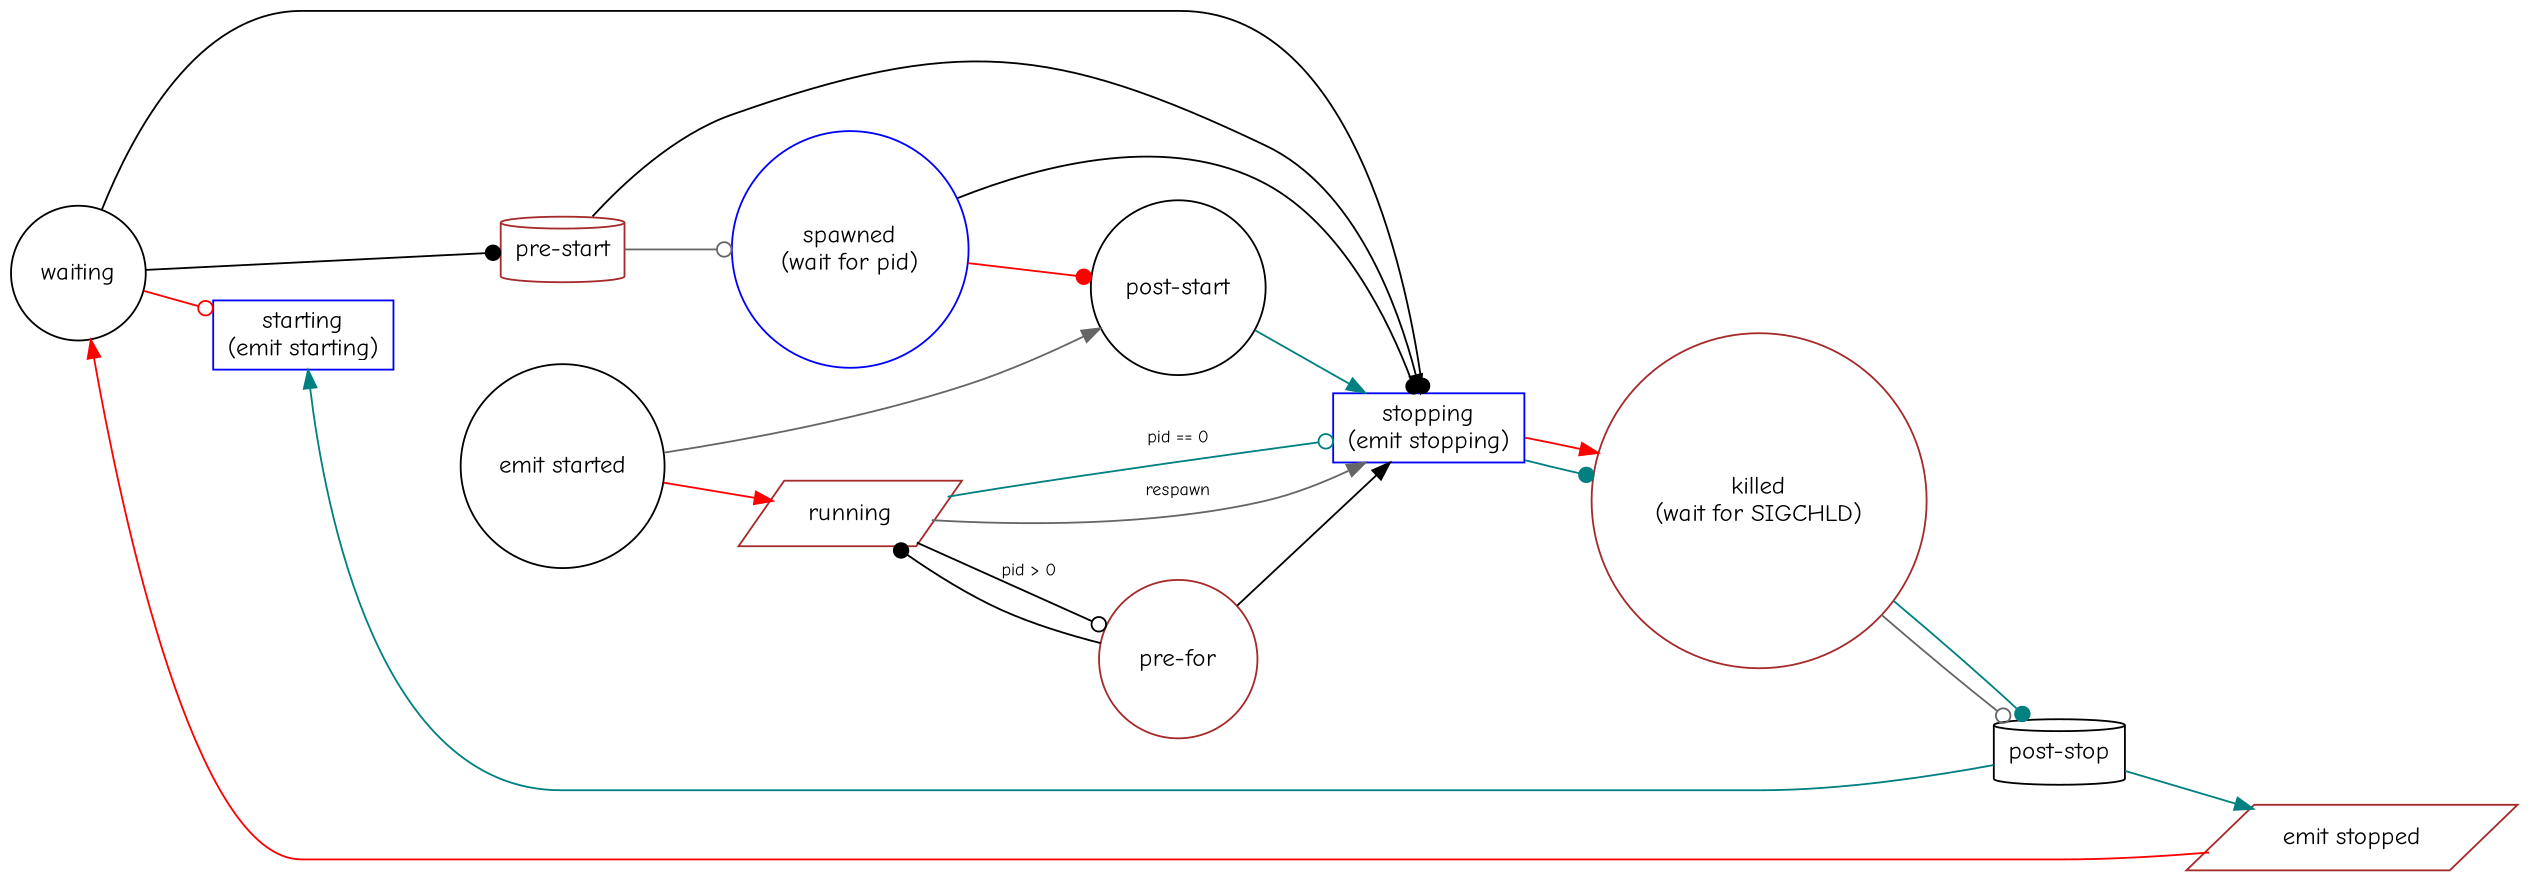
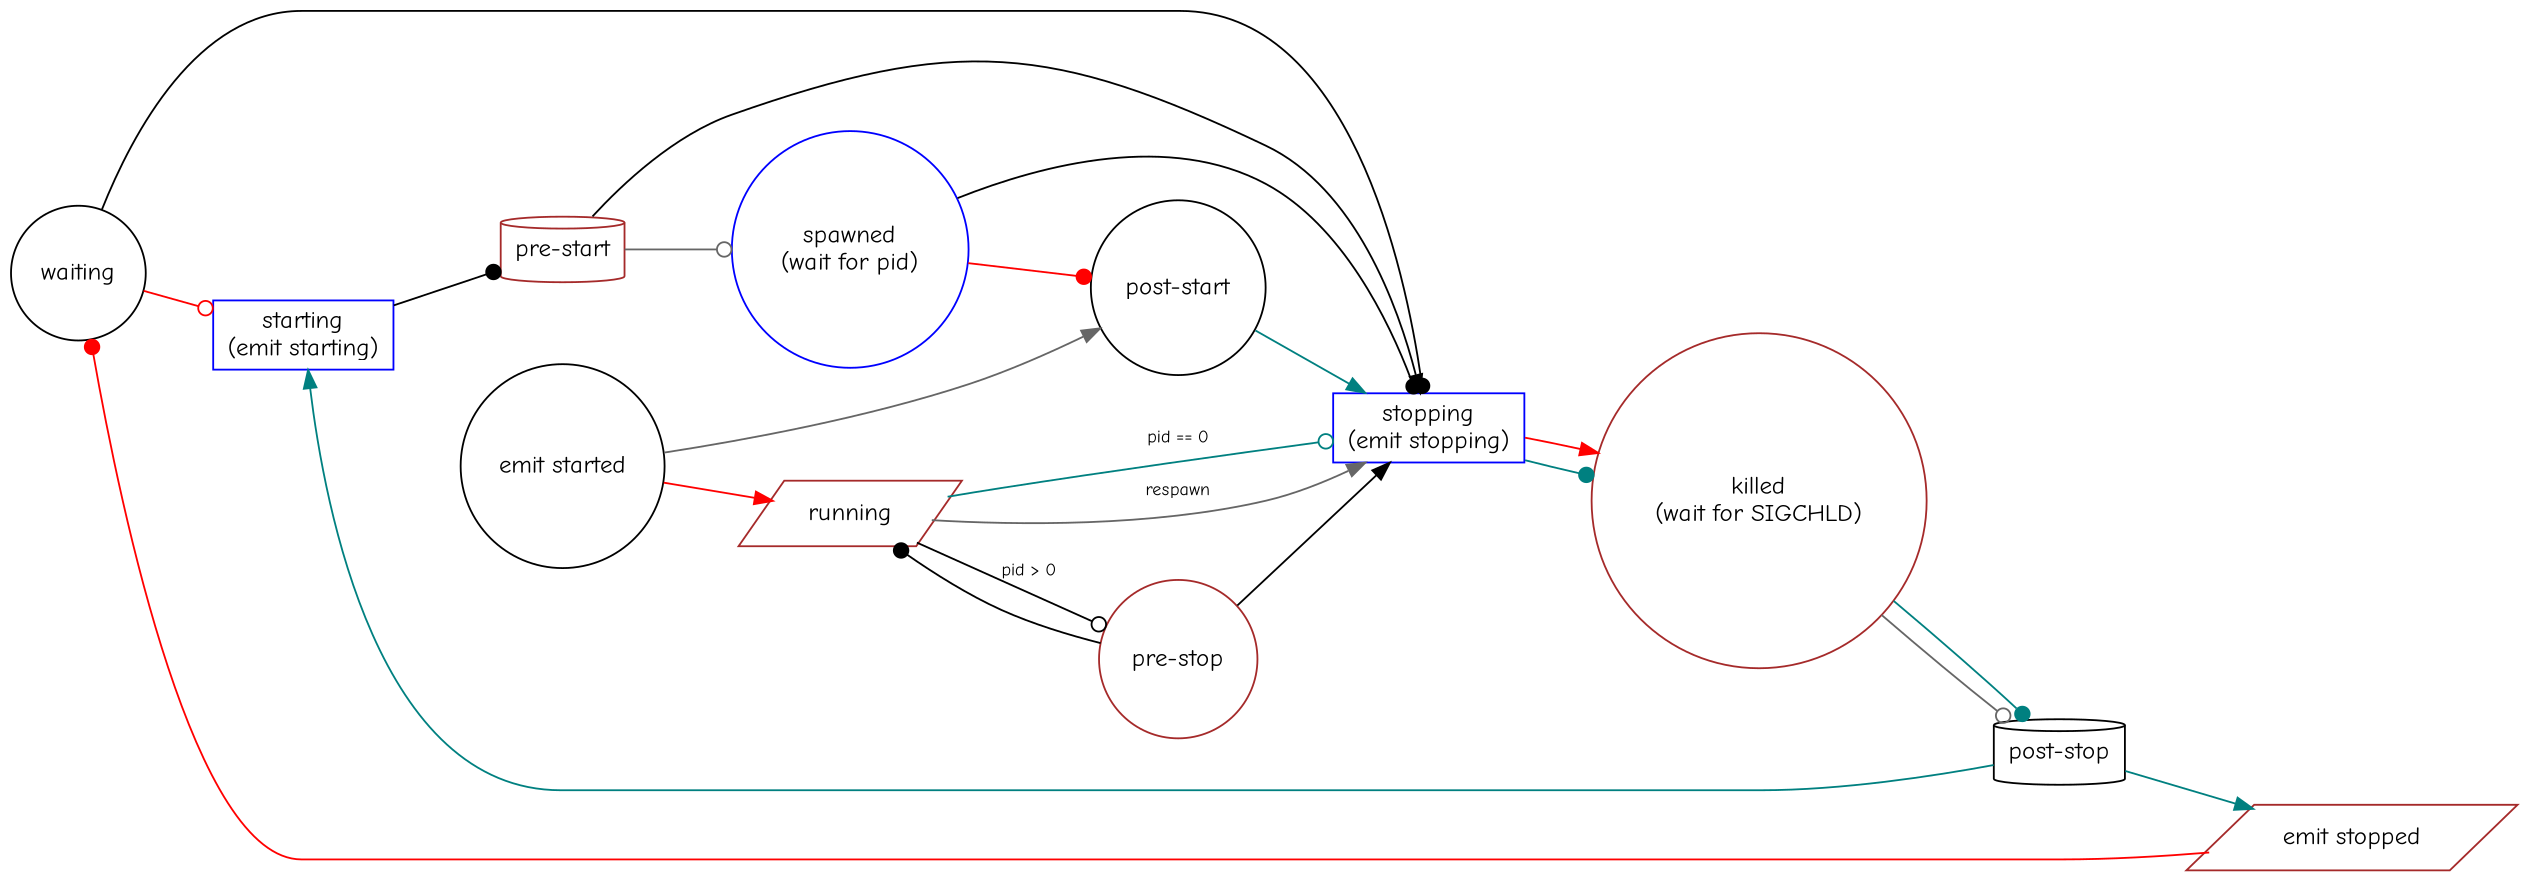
(316, 262) -> (440, 290)
(1178, 659) -> (1178, 659)
(972, 859) -> (972, 859)
